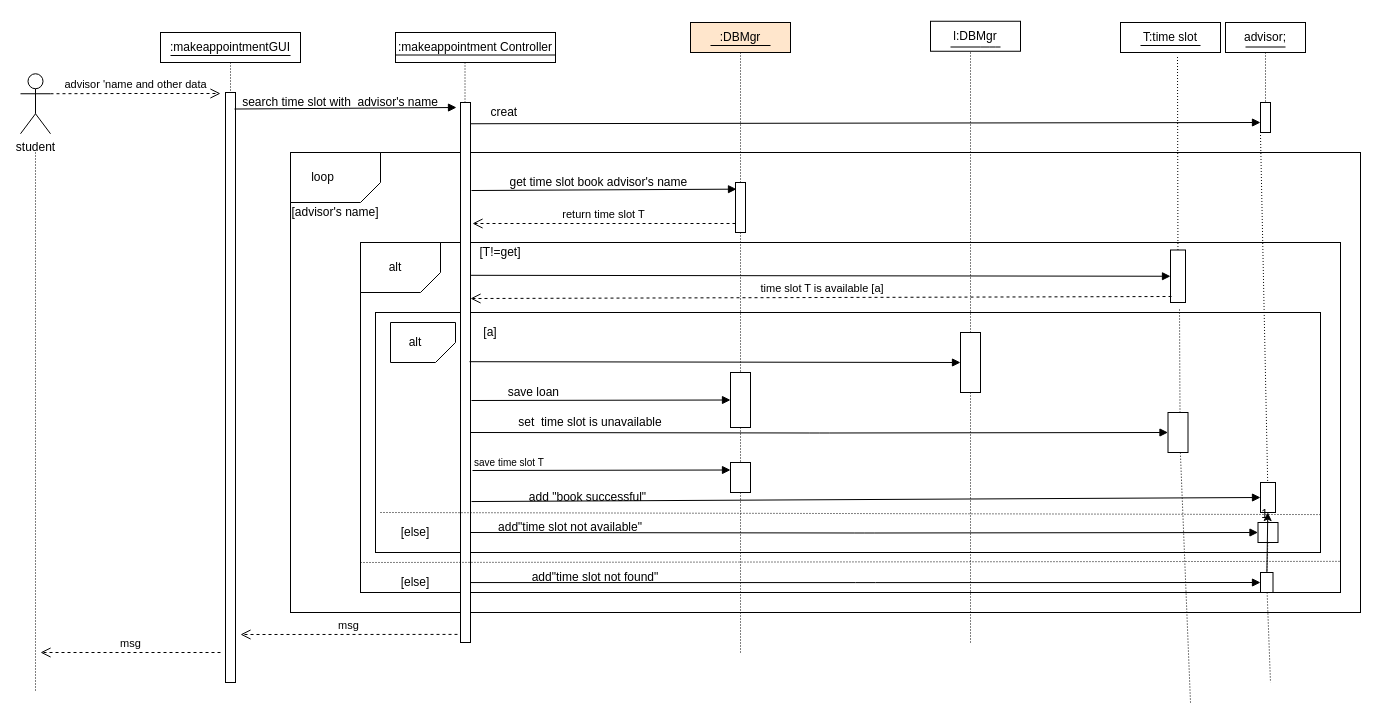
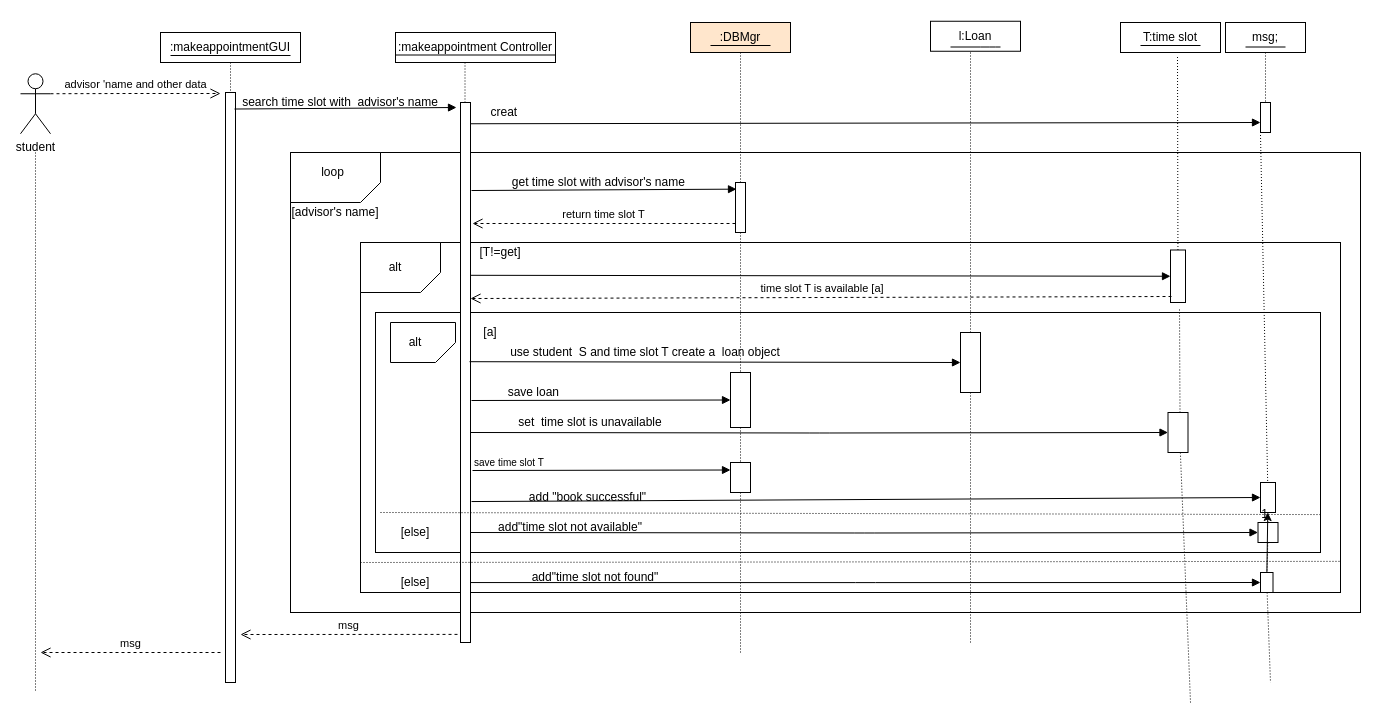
(976, 37) -> (976, 37)
(1266, 38) -> (1266, 38)
(323, 178) -> (333, 173)
(601, 183) -> (601, 183)
none -> (646, 353)
